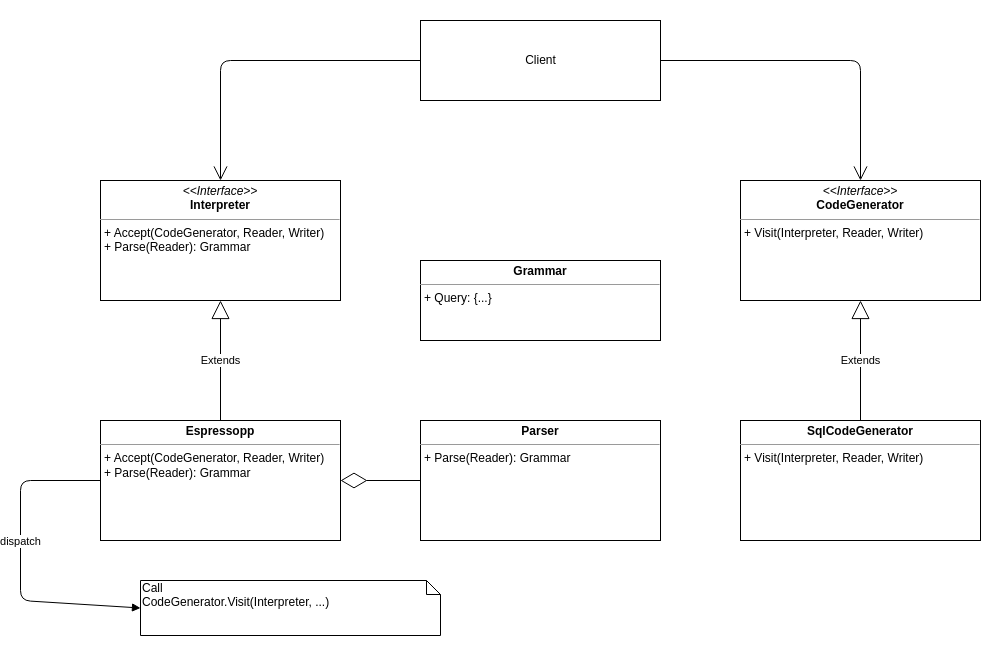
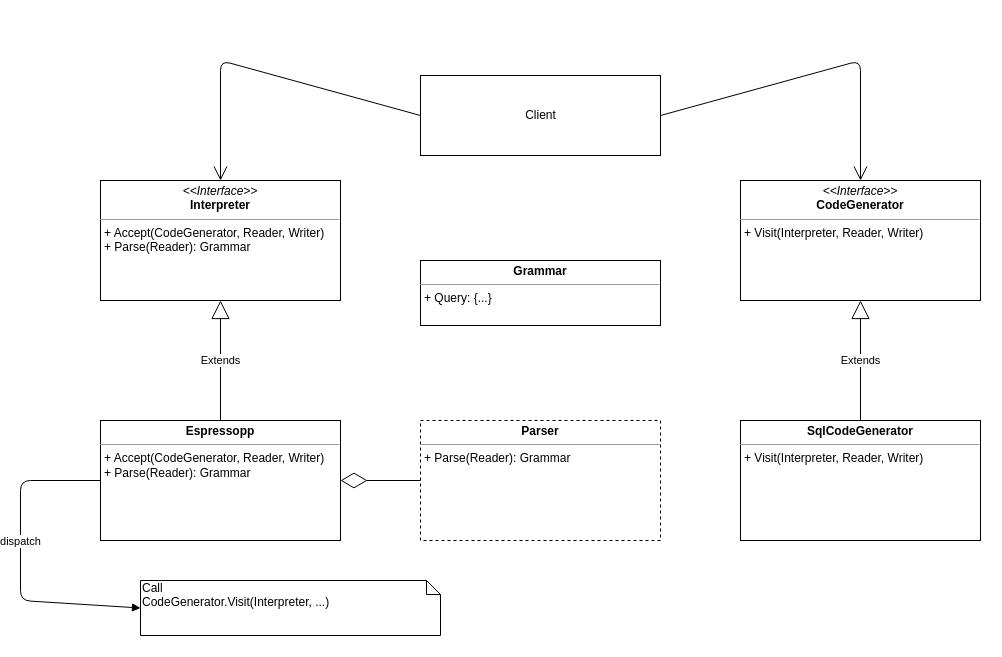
(541, 61) -> (541, 116)
(541, 301) -> (541, 293)
(541, 481) -> (541, 481)
